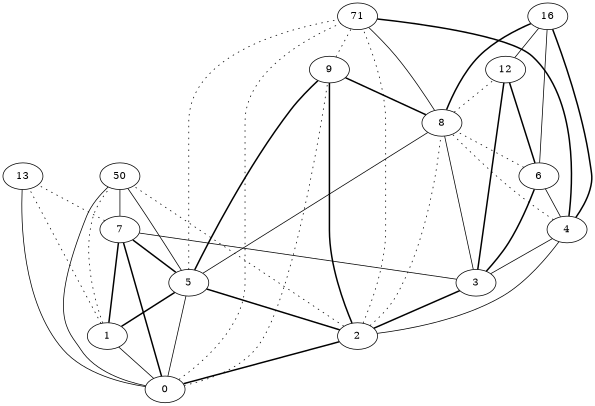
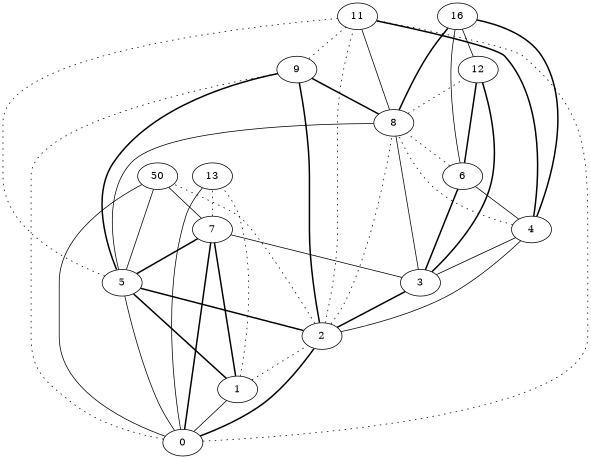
(358, 16) -> (358, 16)
(89, 254) -> (280, 363)
